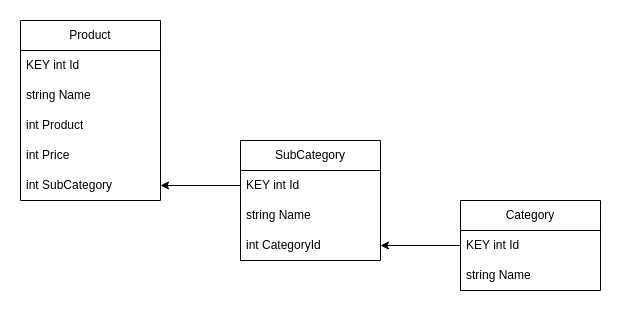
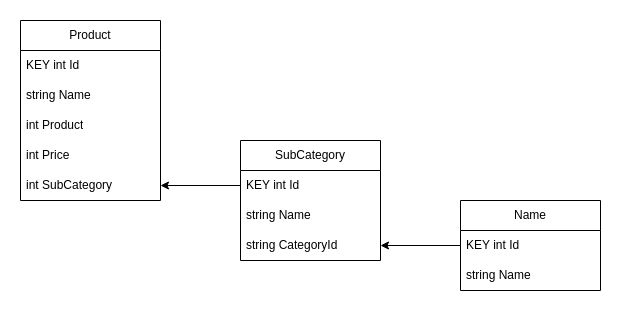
(531, 216) -> (531, 216)
(290, 246) -> (301, 246)
